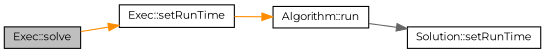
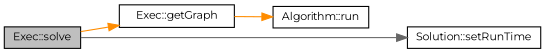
(177, 16) -> (177, 16)
(383, 25) -> (239, 38)
